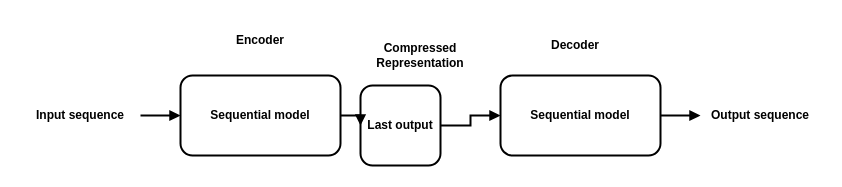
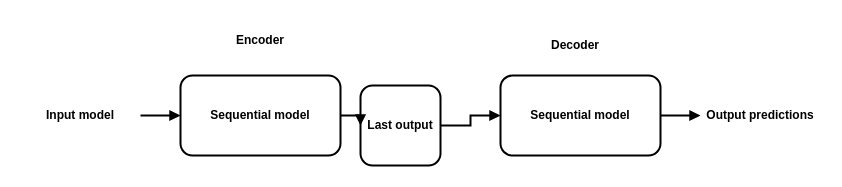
(421, 56) -> none
(81, 116) -> (81, 116)
(761, 116) -> (761, 116)
